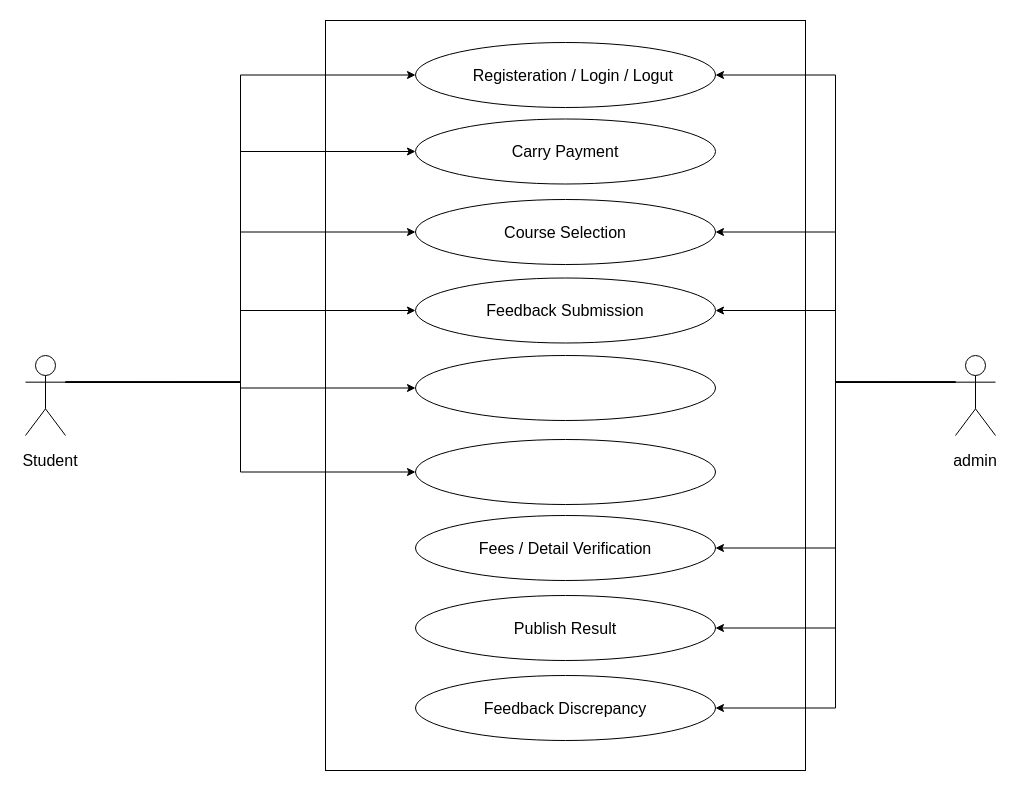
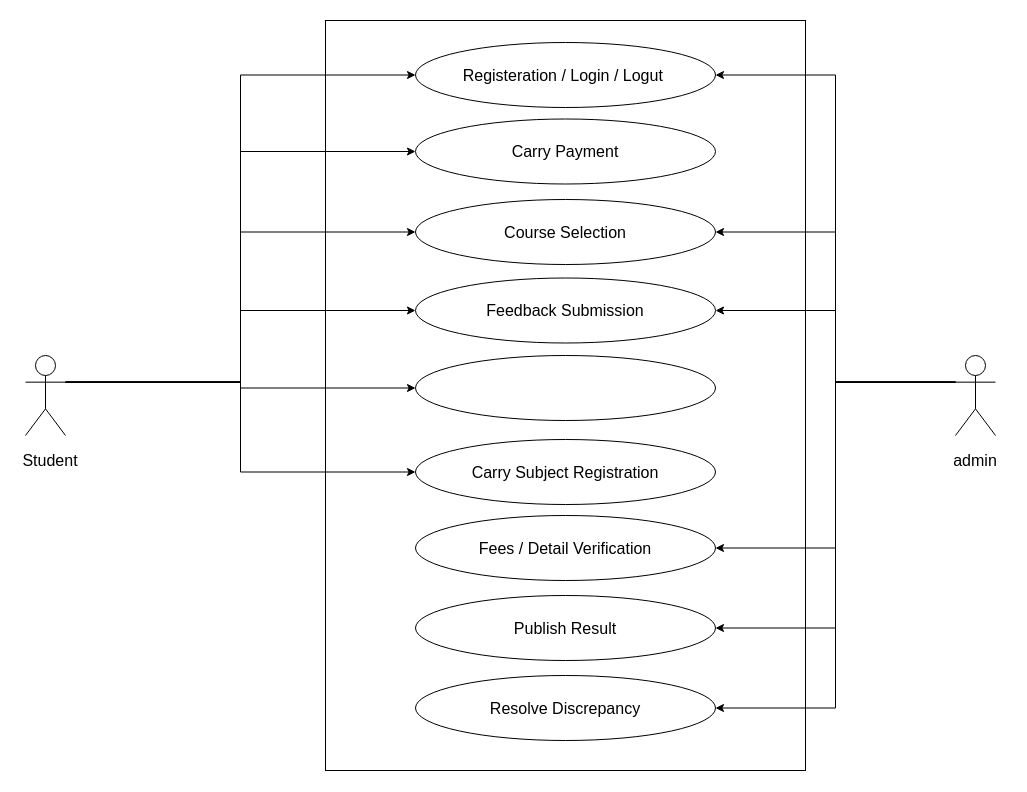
(576, 75) -> (566, 75)
none -> (566, 472)
(566, 709) -> (566, 709)
